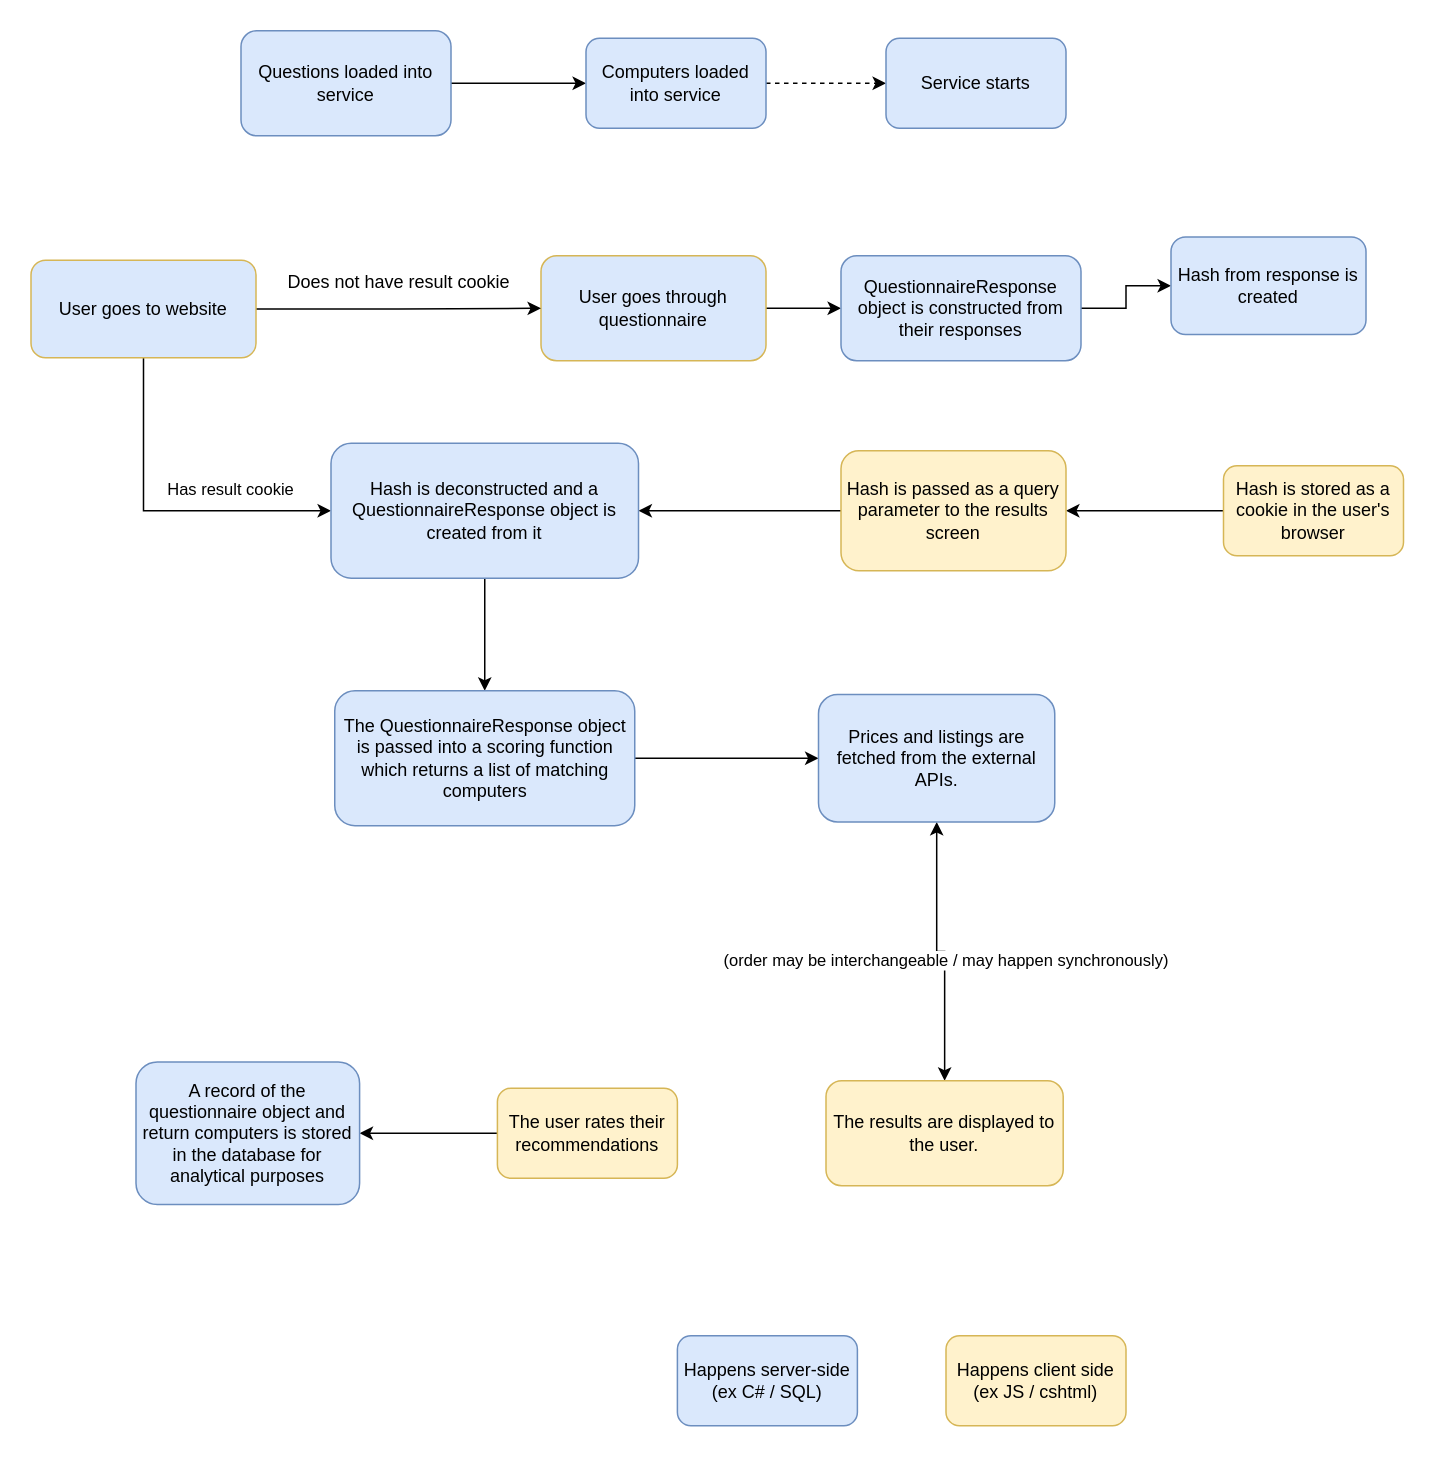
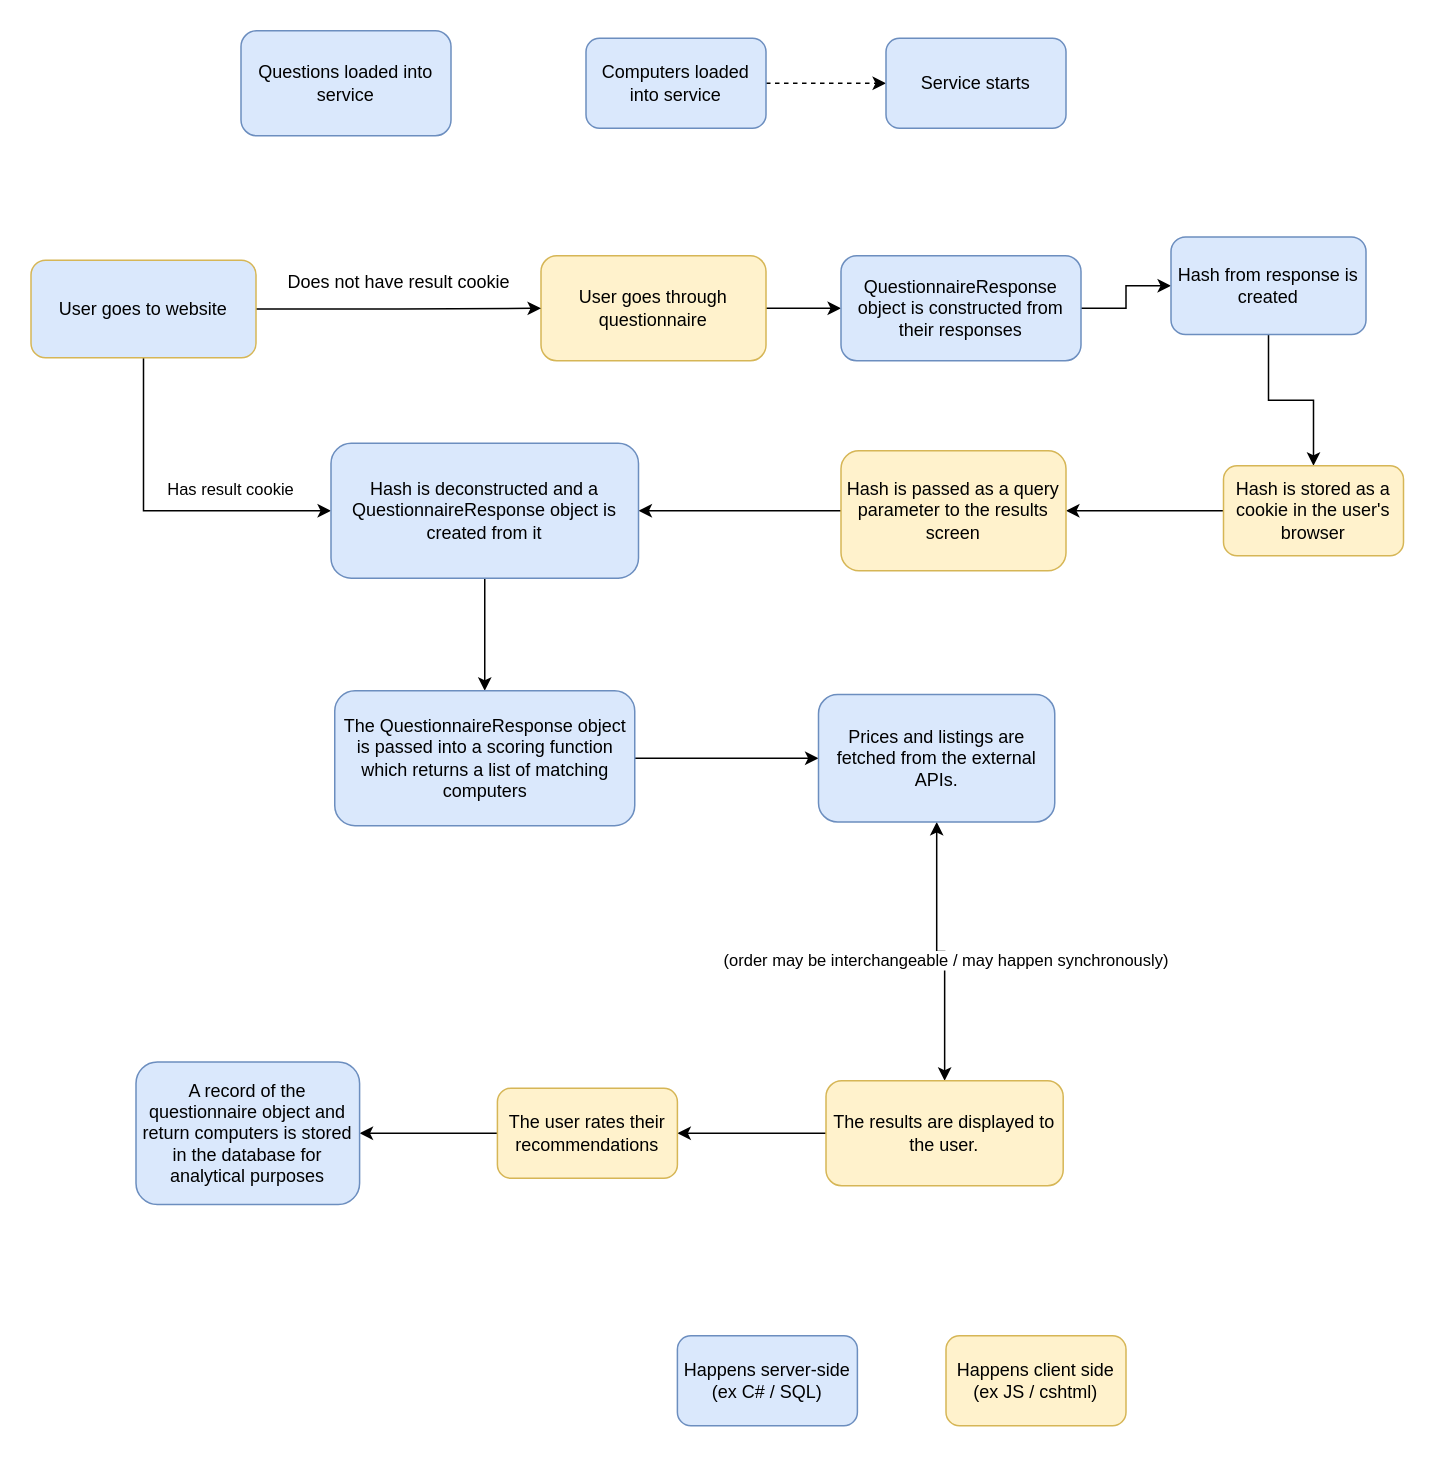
(513, 83) -> none
(653, 308) -> (653, 308)
none -> (1285, 400)
none -> (757, 1133)
